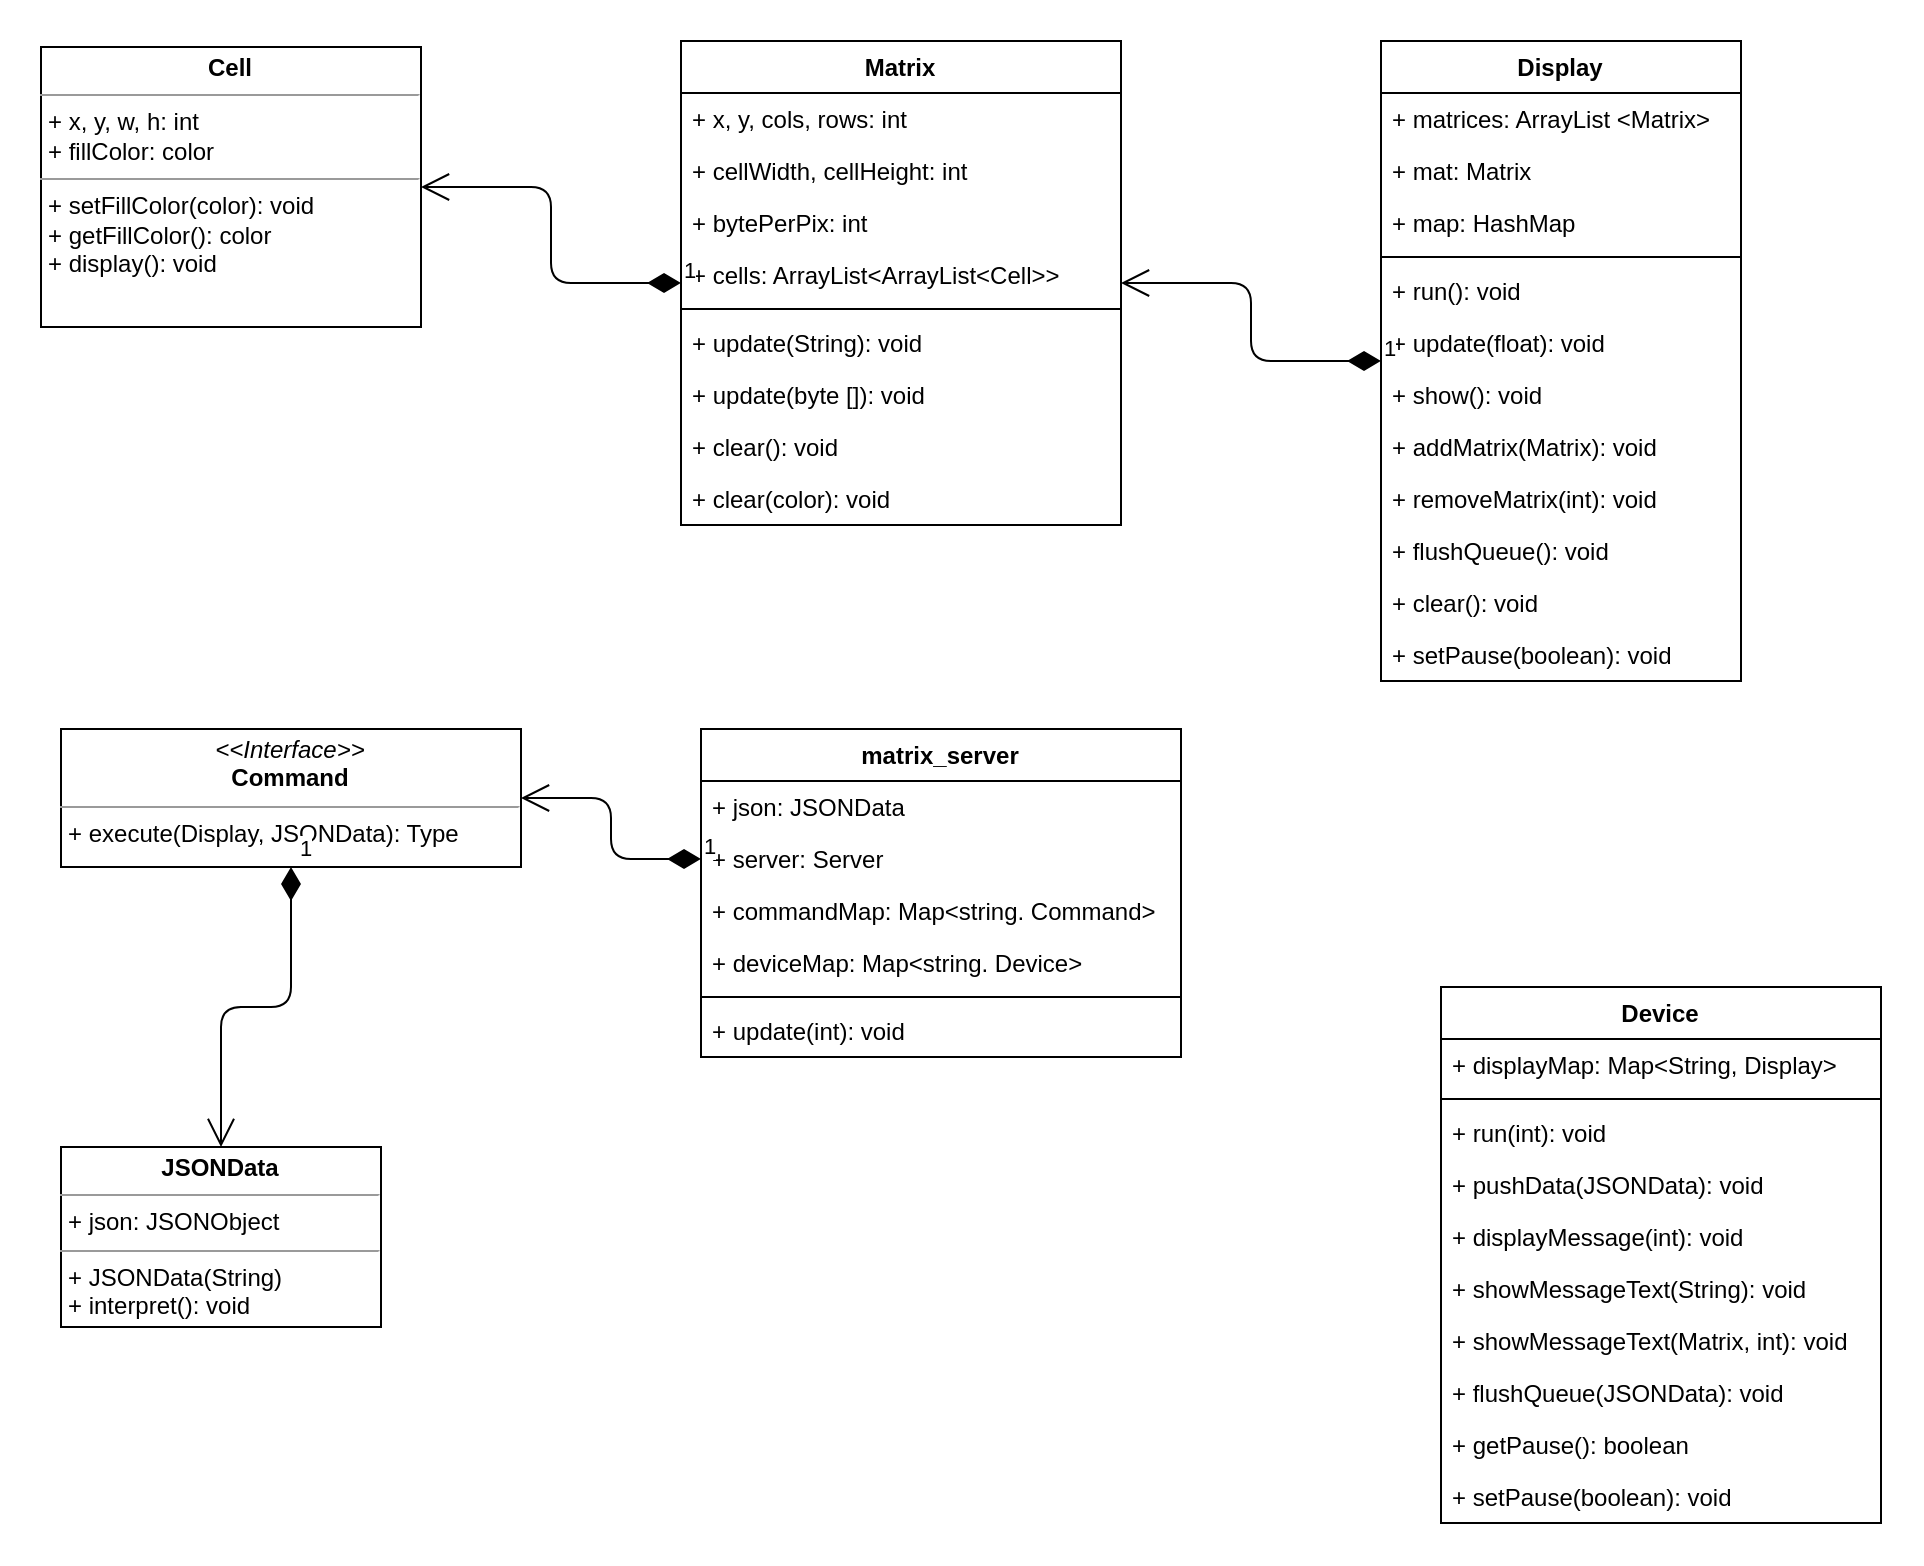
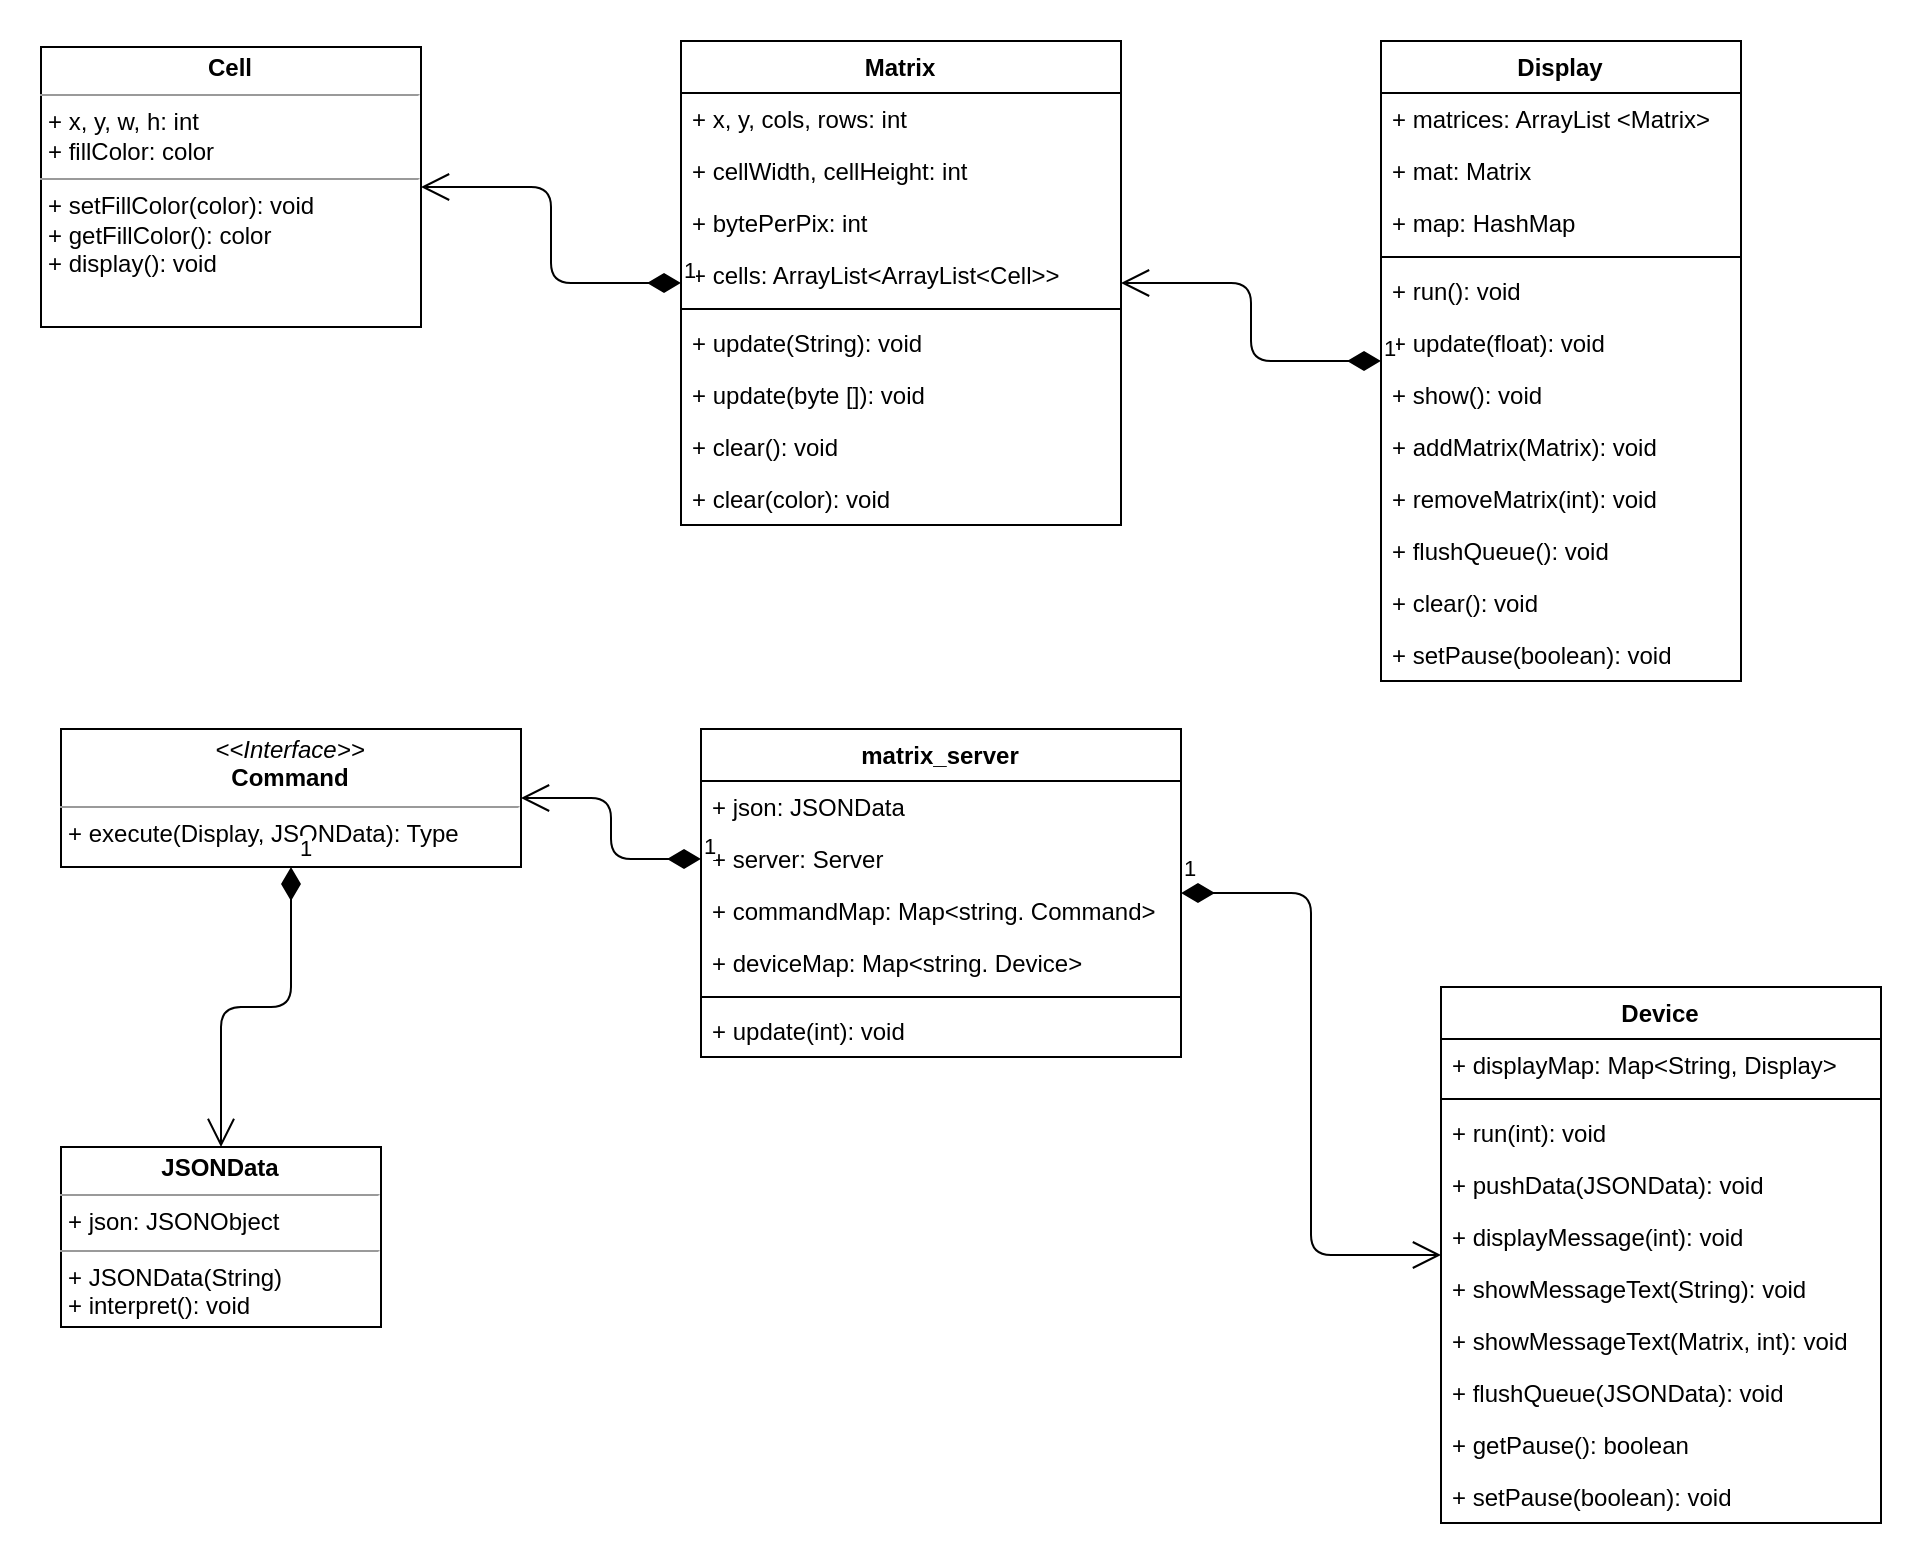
none -> (1311, 1087)
